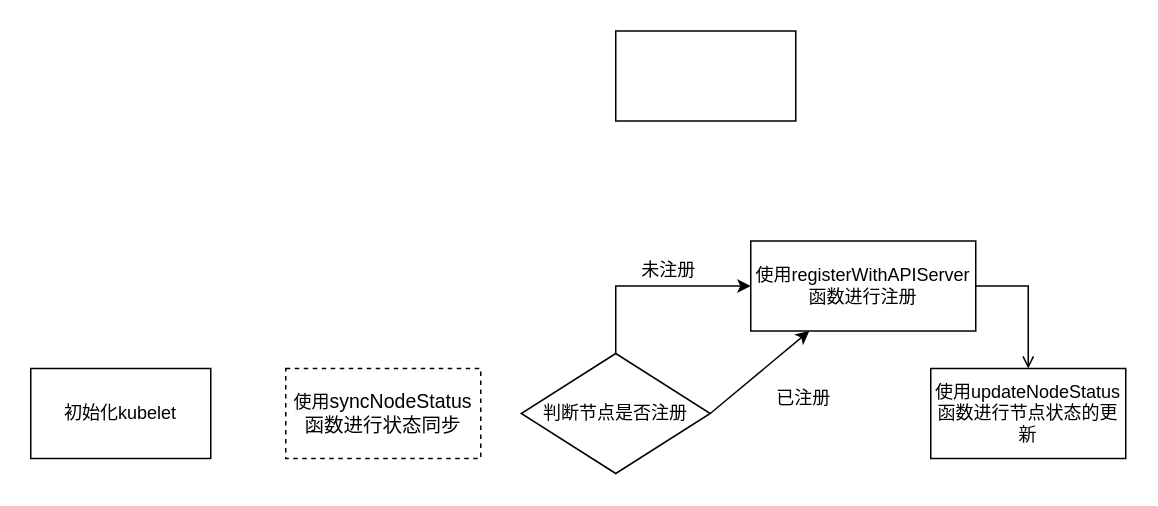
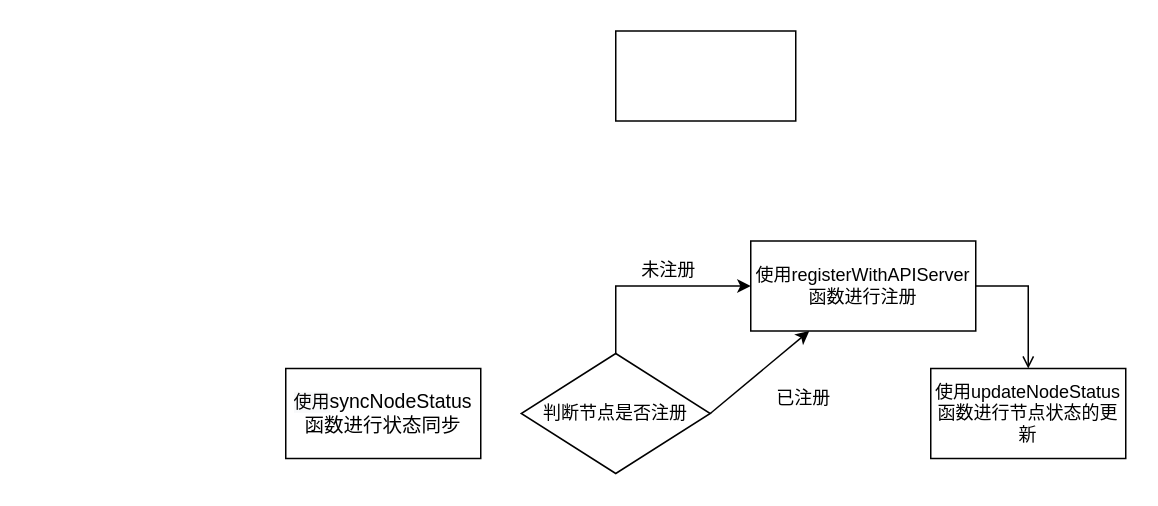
(121, 413) -> none
(383, 413) -> (383, 413)
